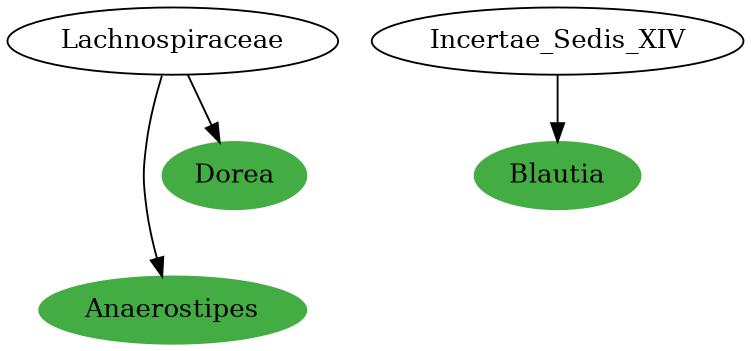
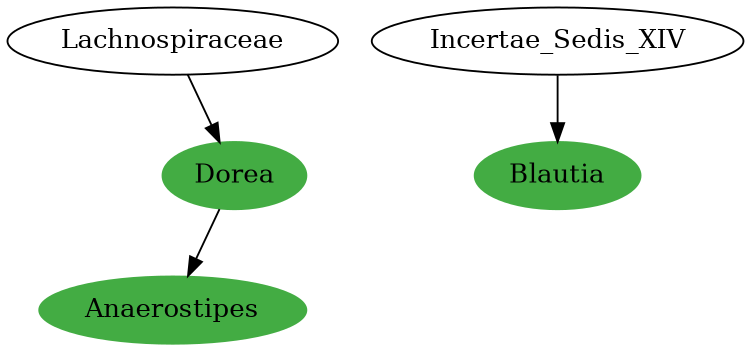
(144, 167) -> (208, 234)
